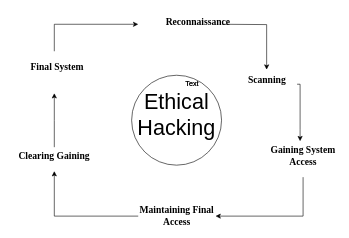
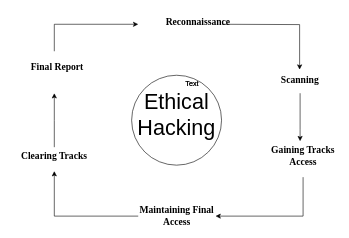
(57, 66) -> (57, 66)
(267, 84) -> (300, 84)
(54, 156) -> (54, 156)
(303, 156) -> (303, 156)
